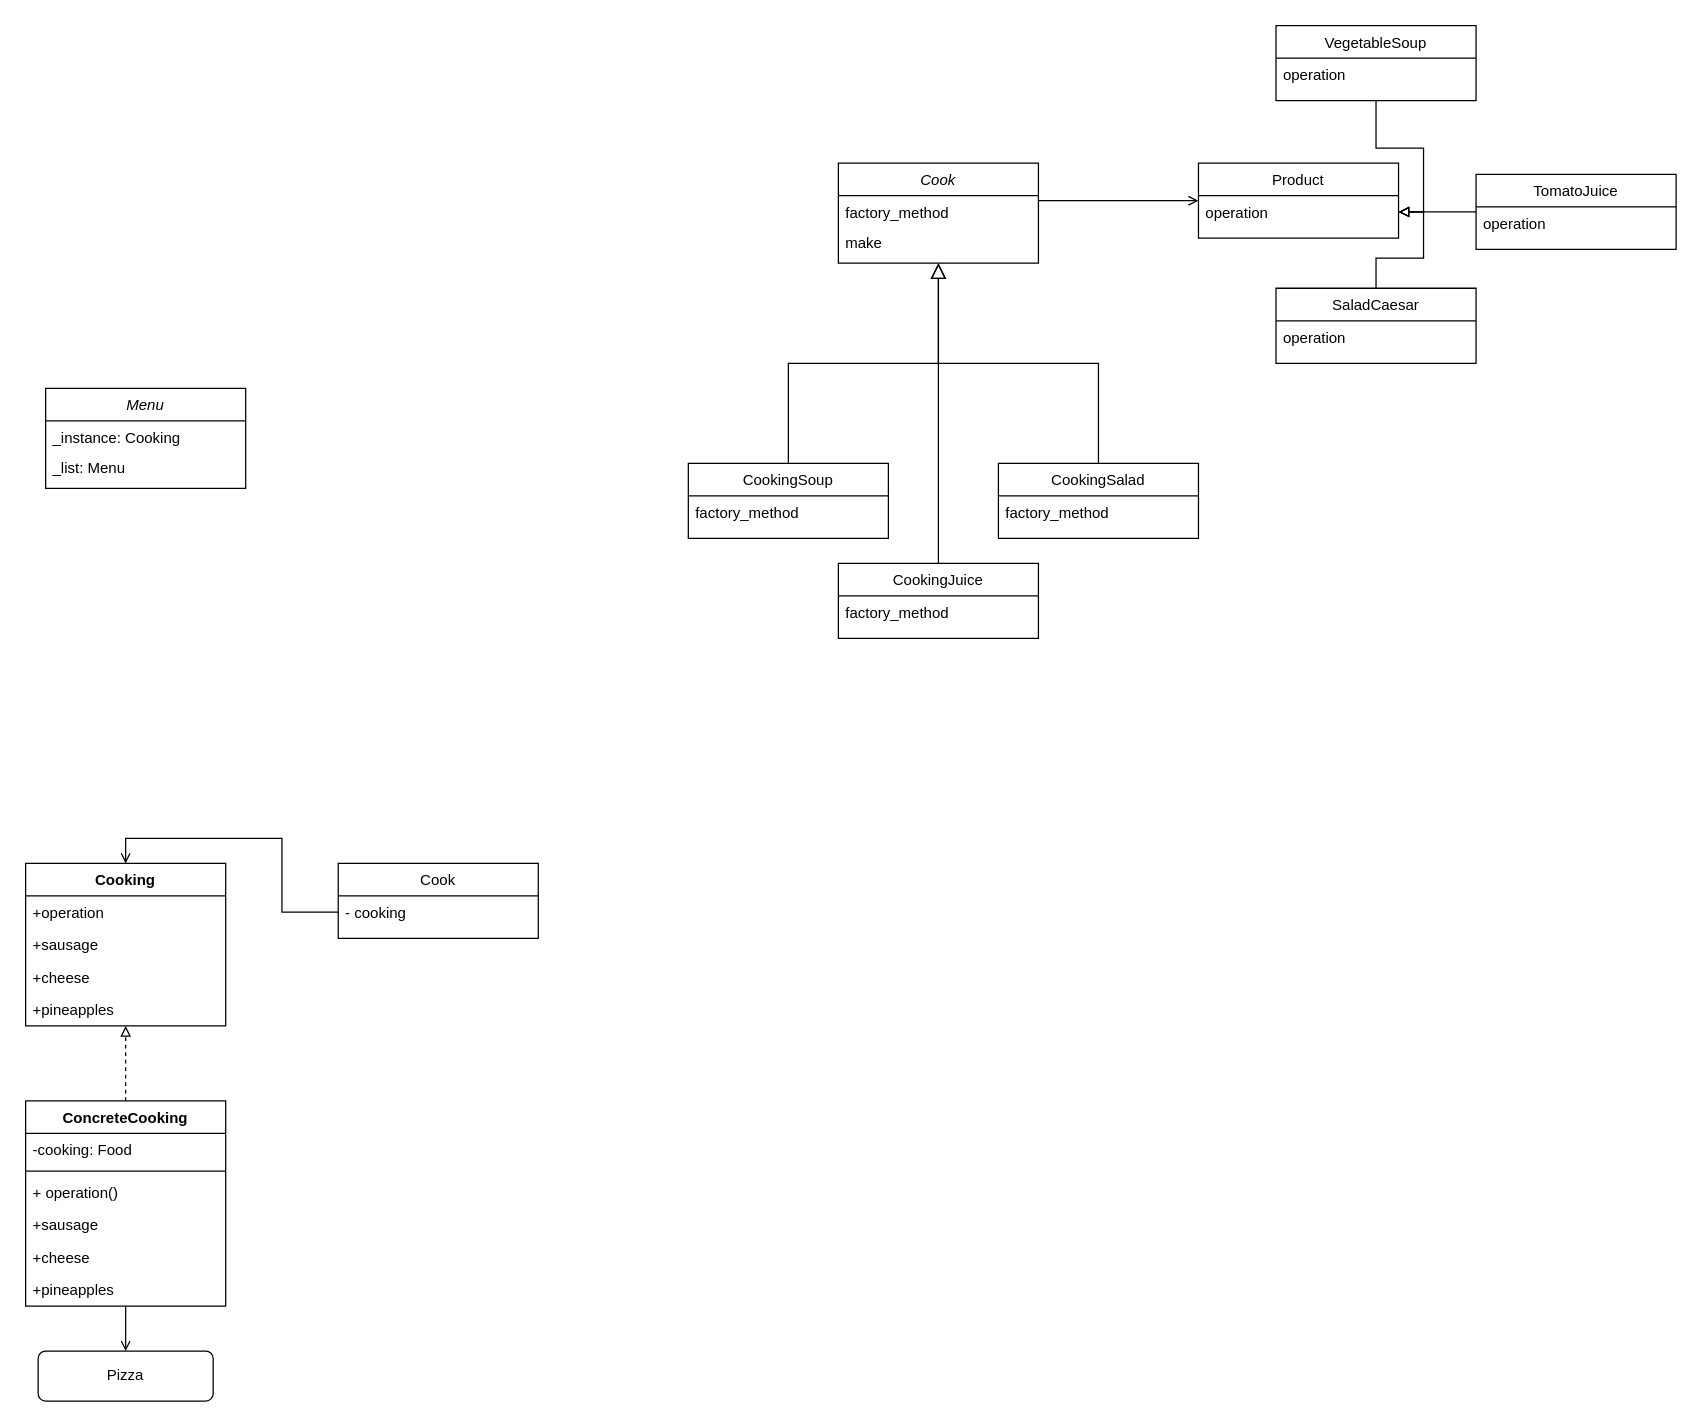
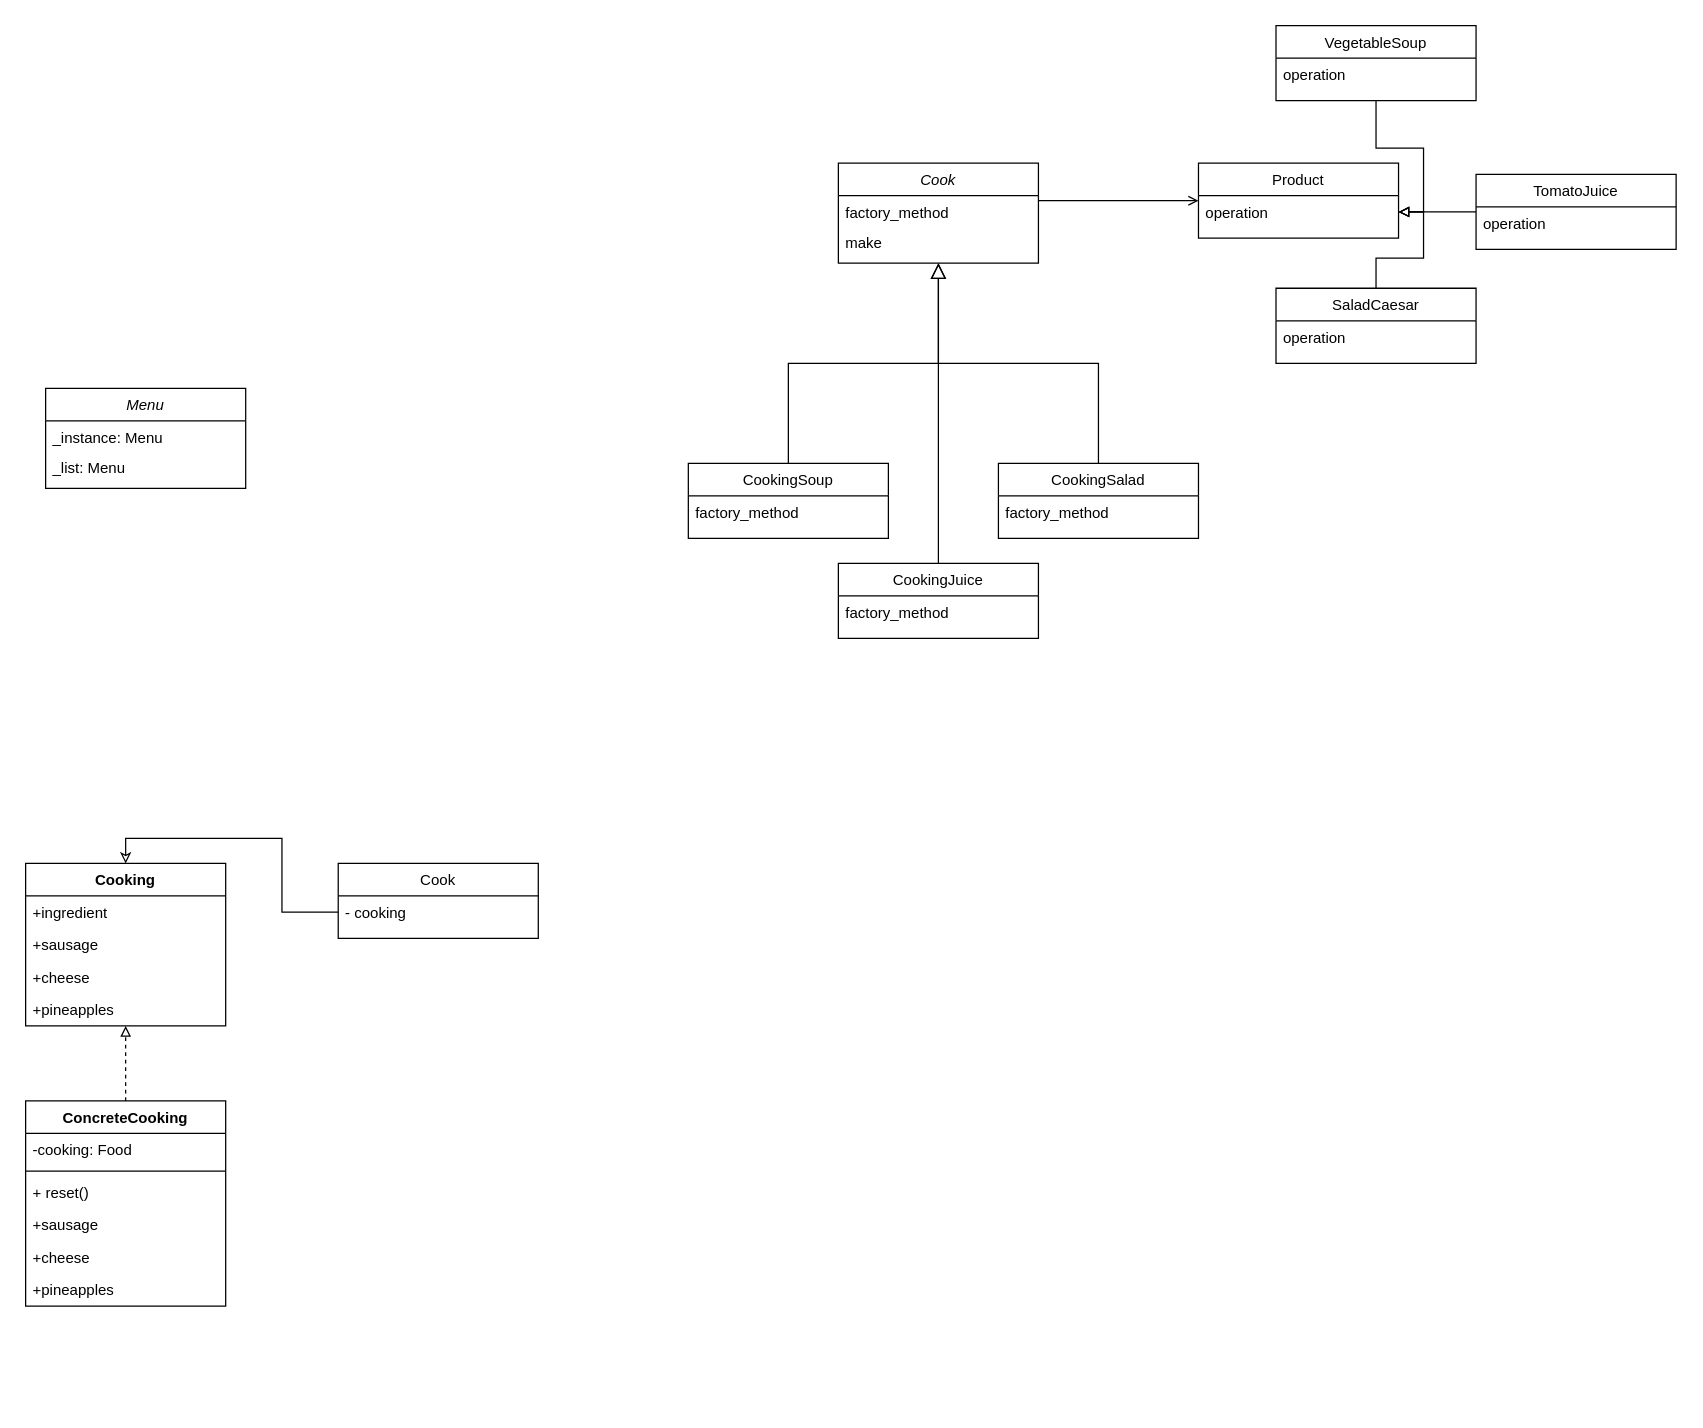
(120, 438) -> (110, 438)
(126, 855) -> (126, 853)
(73, 913) -> (75, 913)
(83, 1193) -> (68, 1193)
(126, 1329) -> none
(126, 1376) -> none
